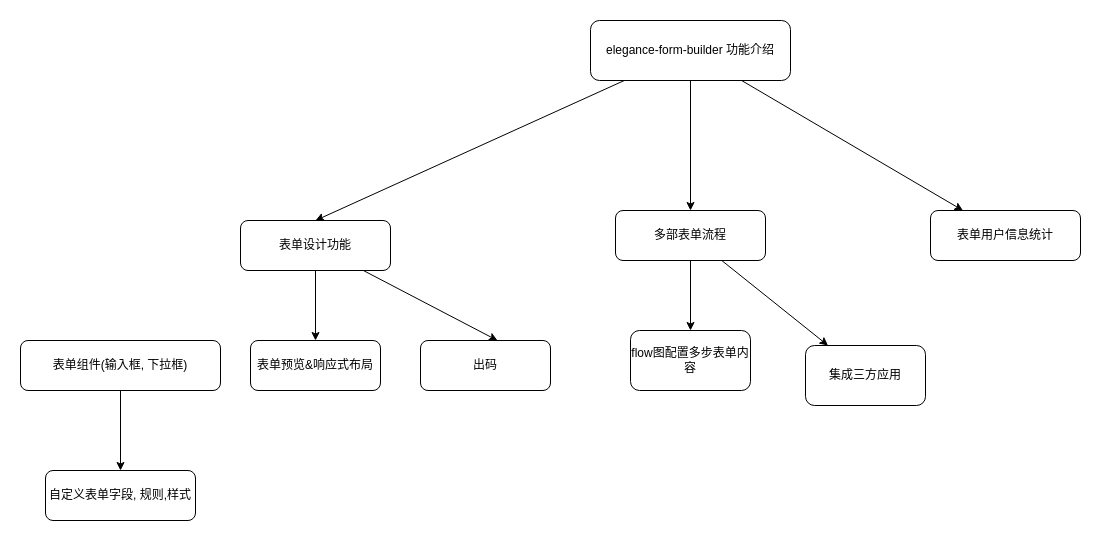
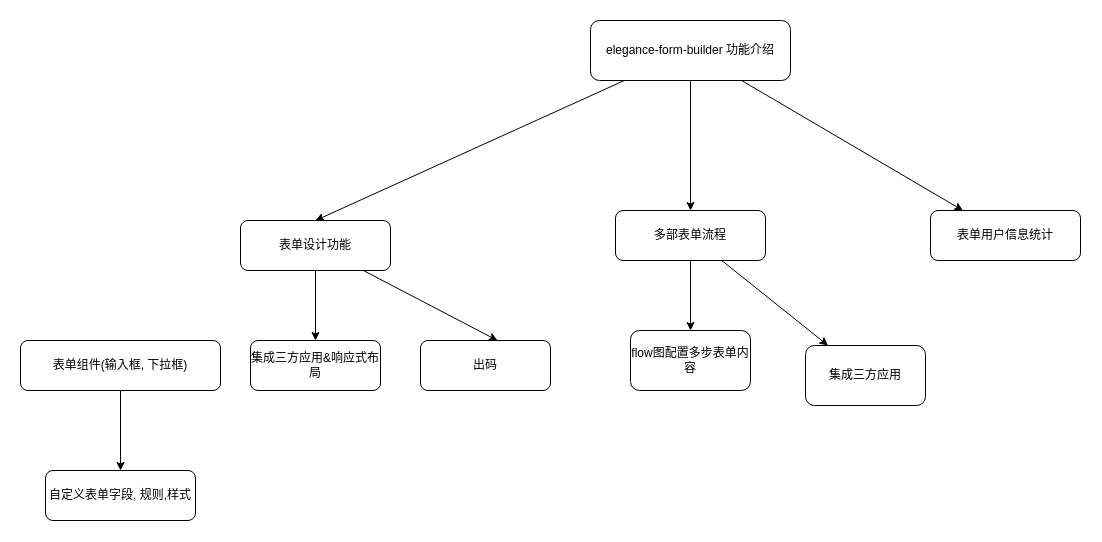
(316, 366) -> (316, 366)
